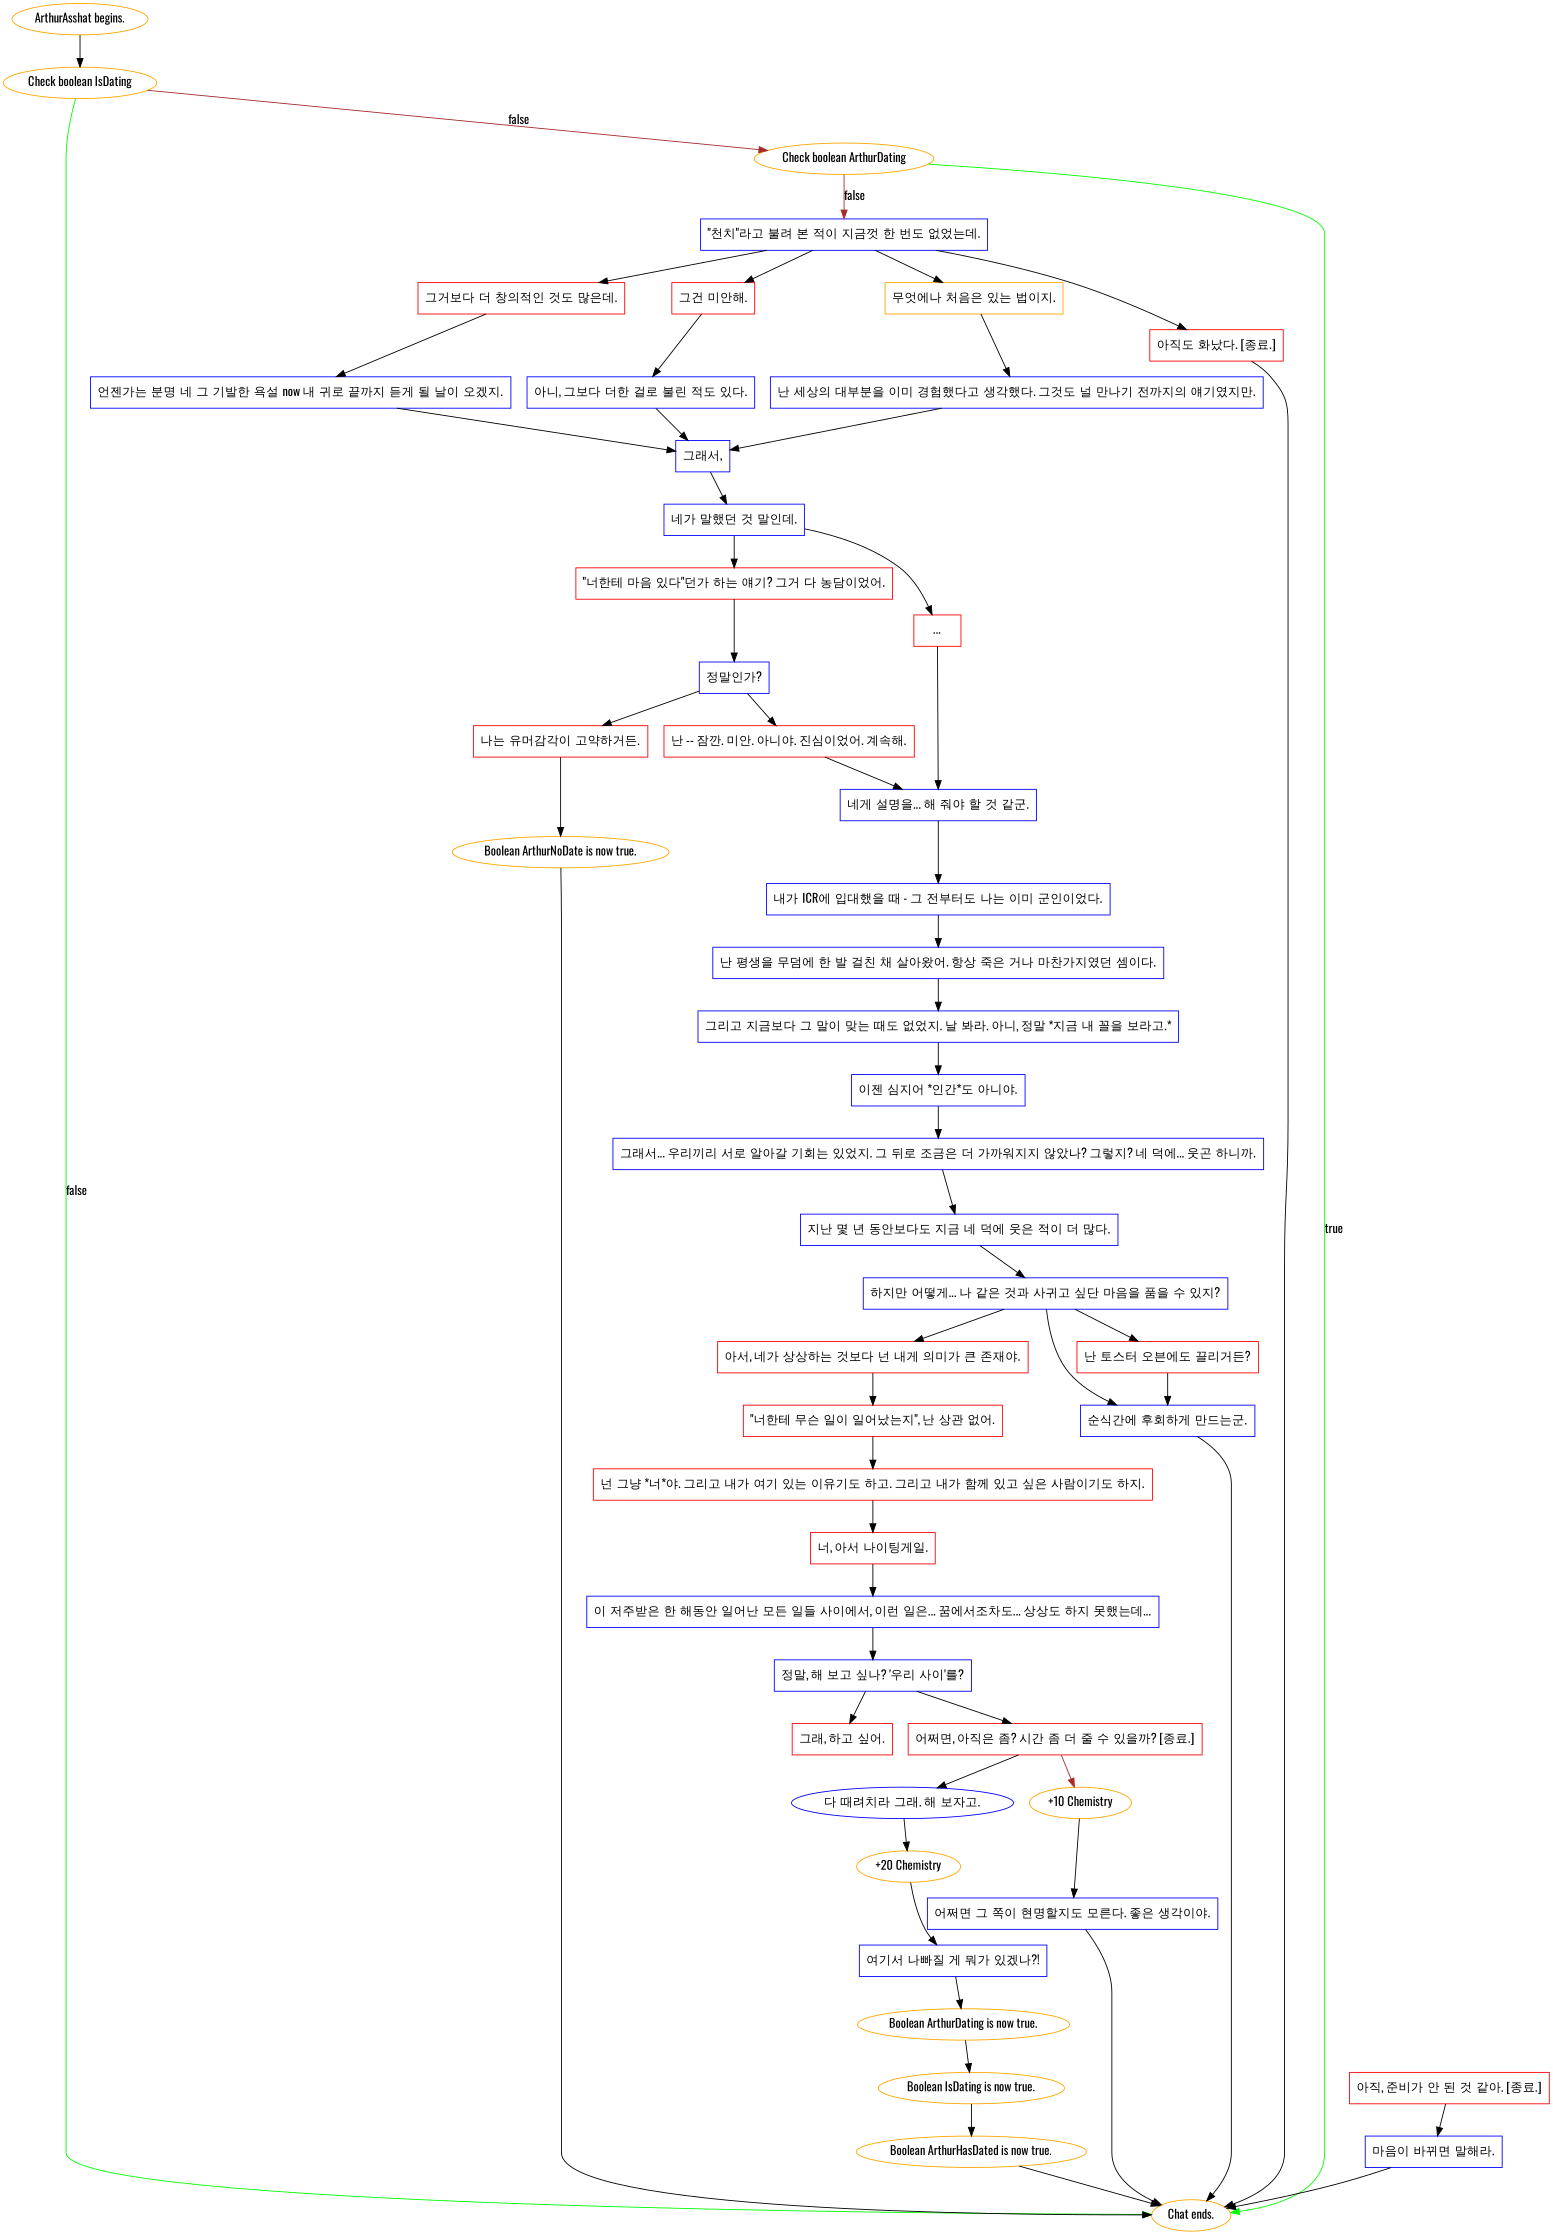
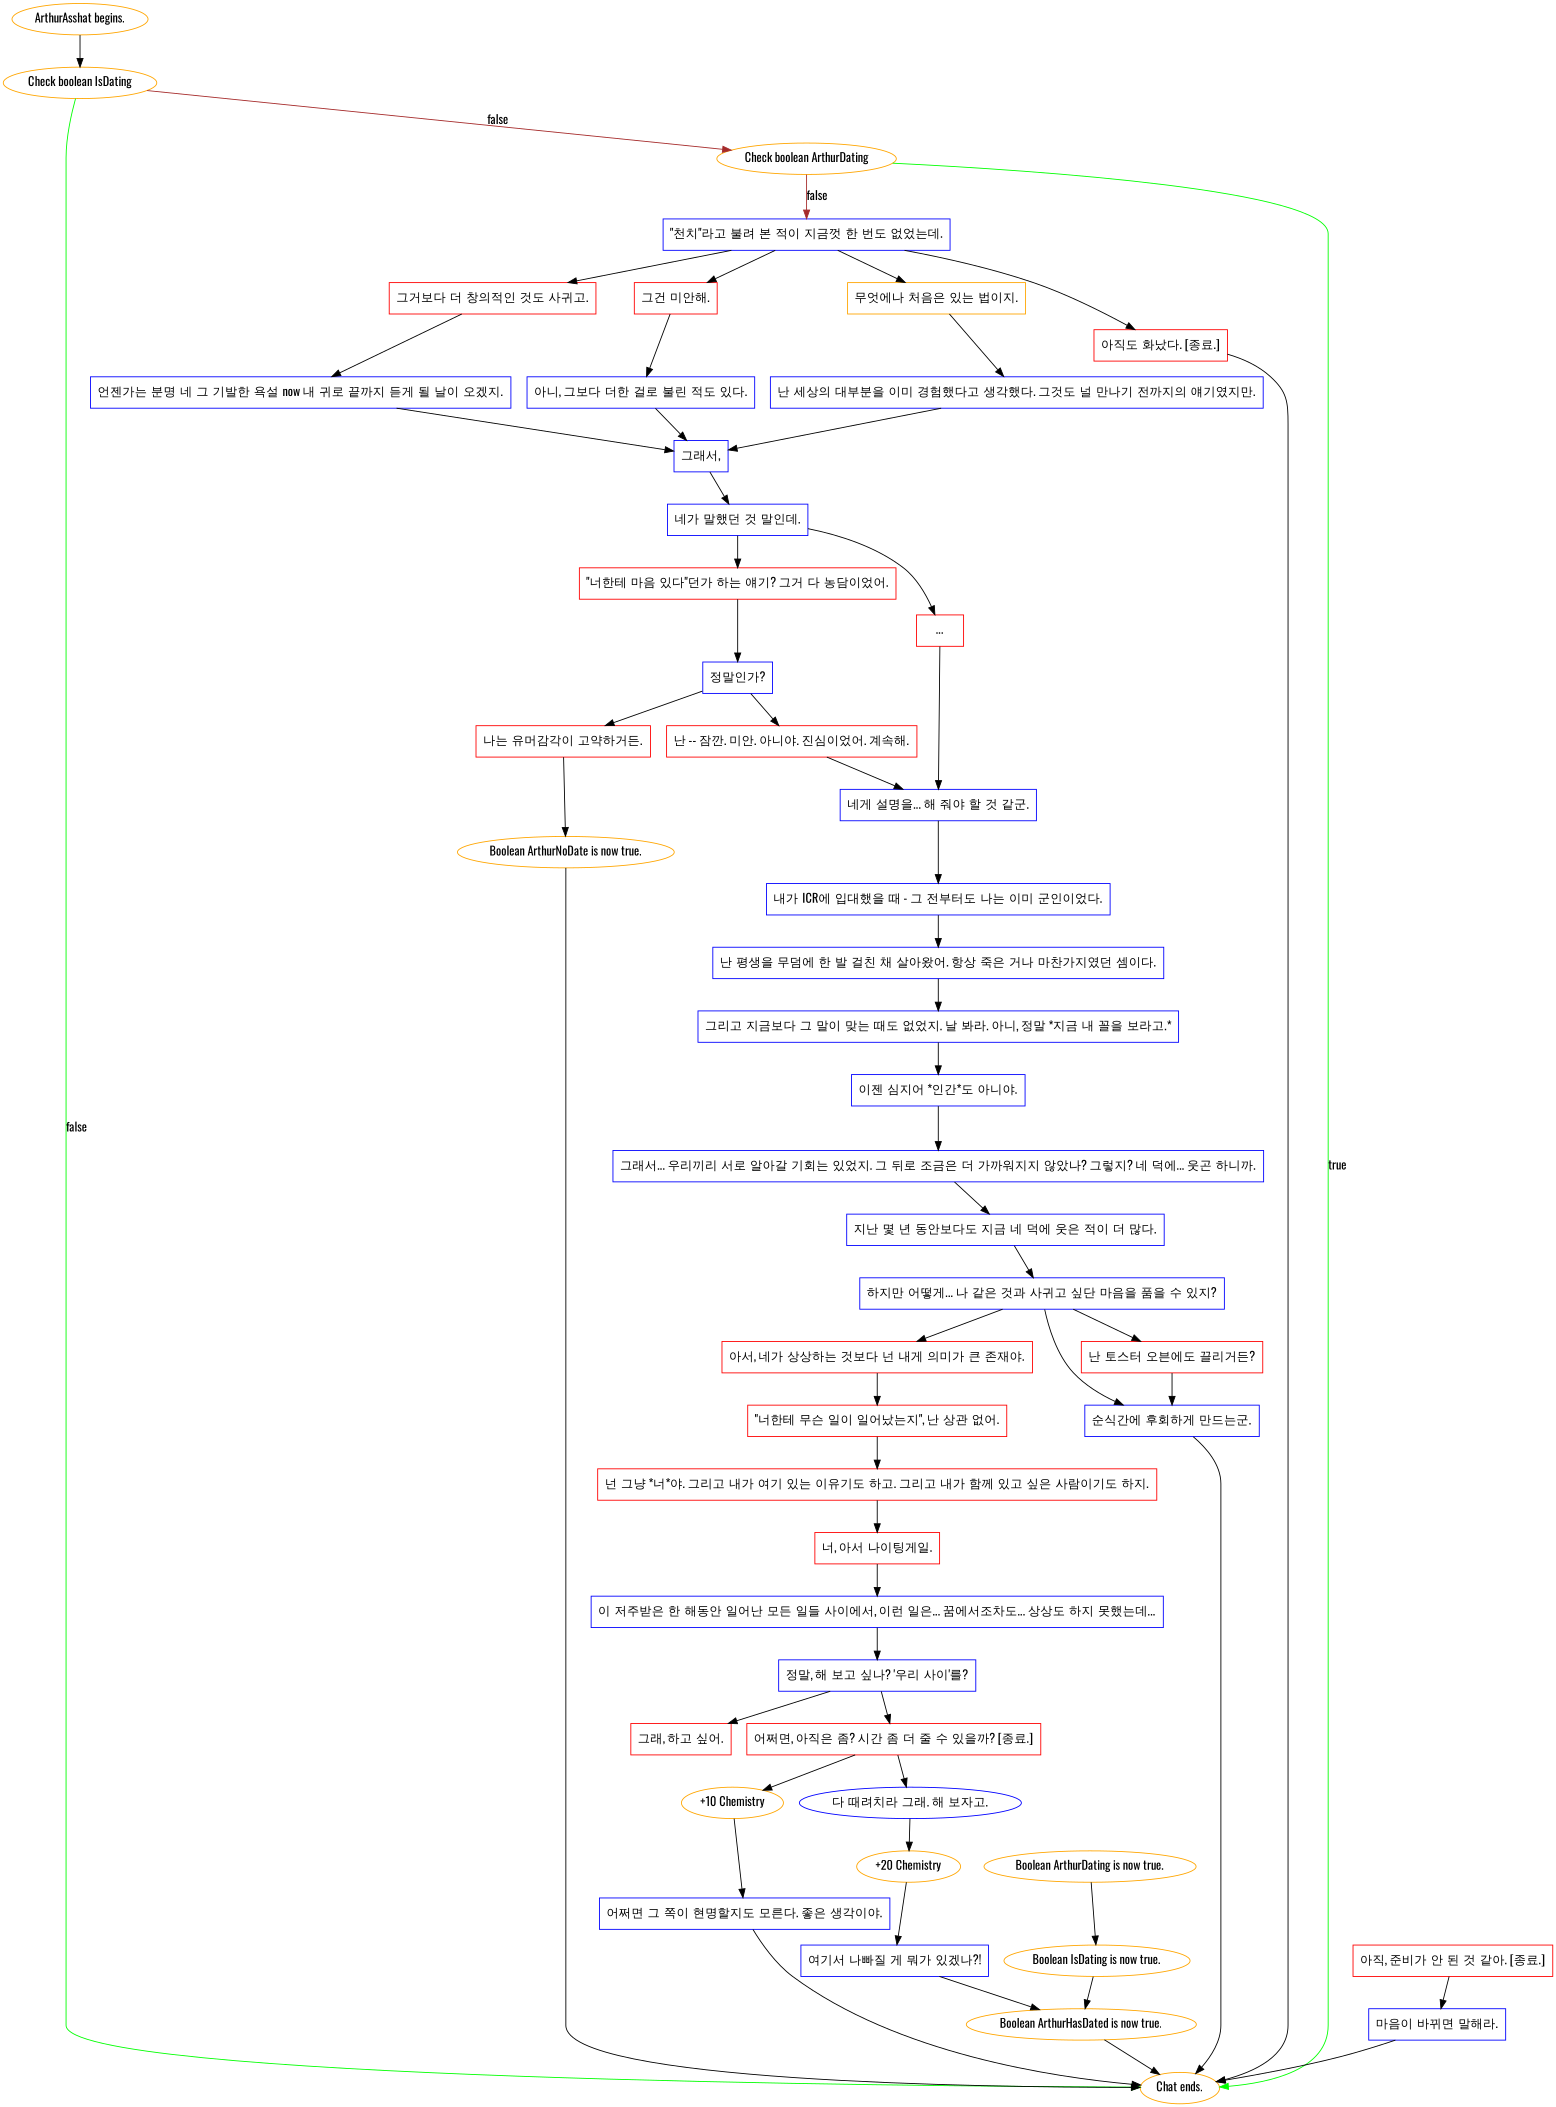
(521, 298) -> (493, 298)
(1066, 1767) -> (813, 1771)
(958, 1988) -> (985, 1992)
